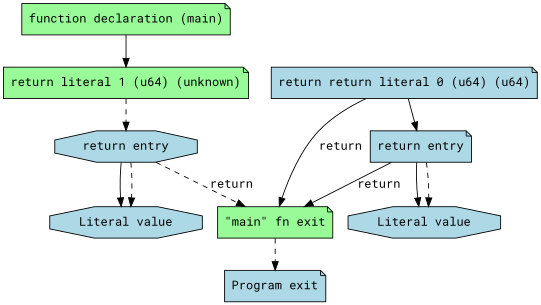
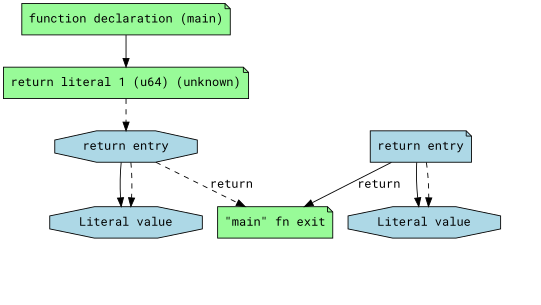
(404, 83) -> none
(275, 286) -> none
